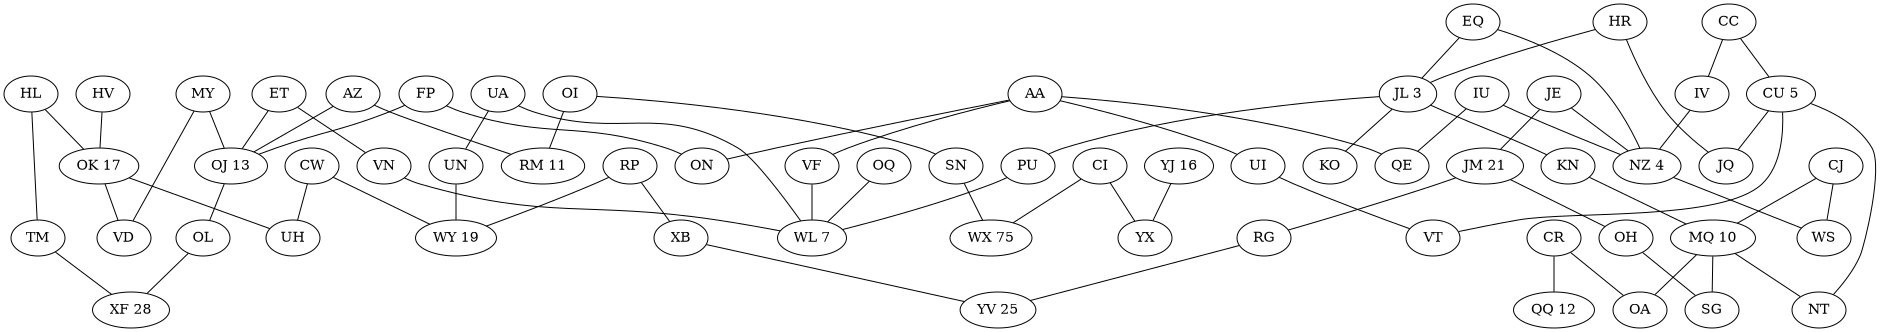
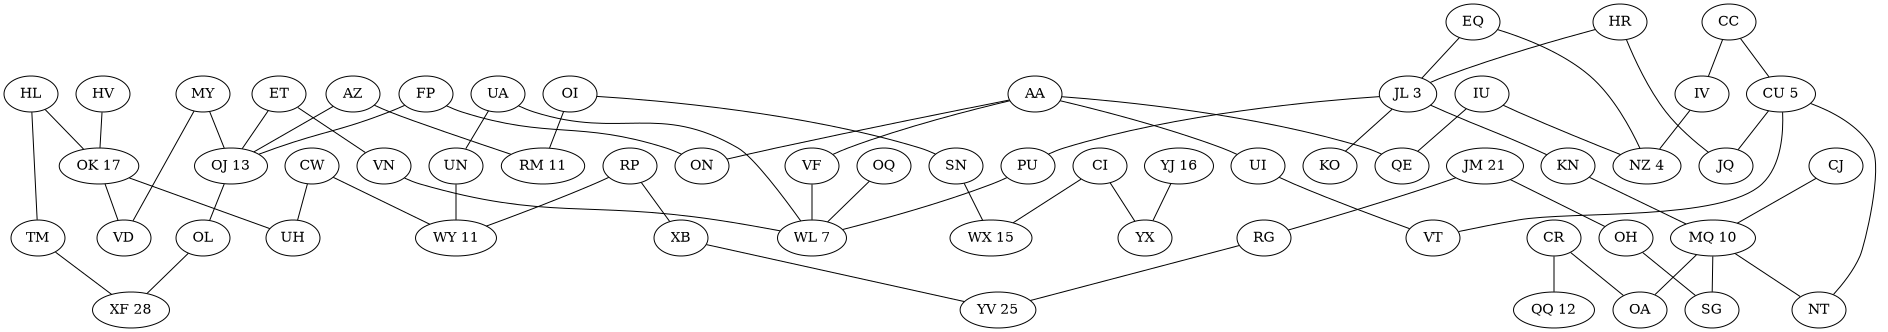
(1554, 94) -> none
(456, 238) -> (456, 238)
(991, 238) -> (991, 238)
(1824, 238) -> none
